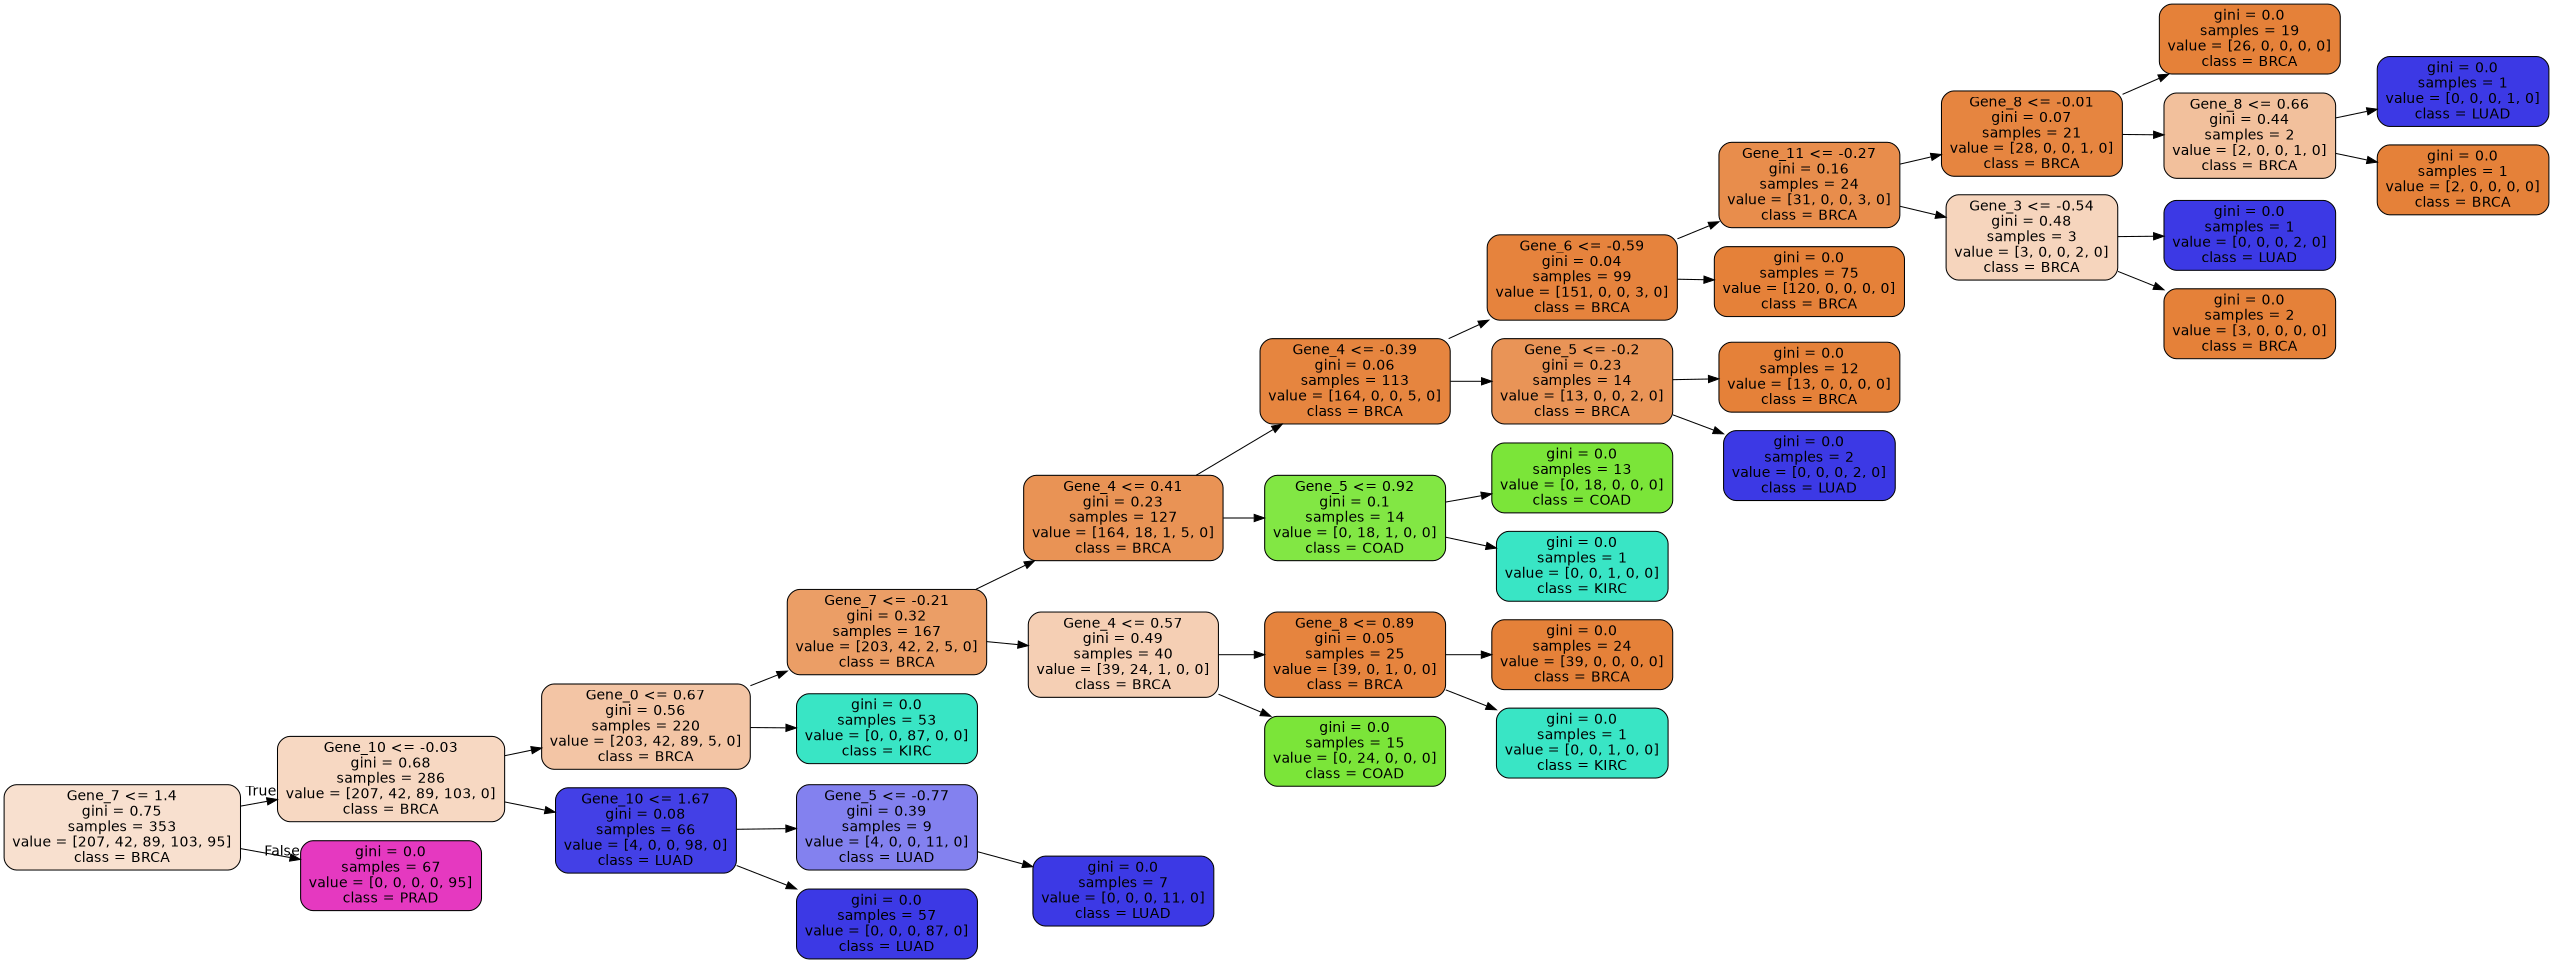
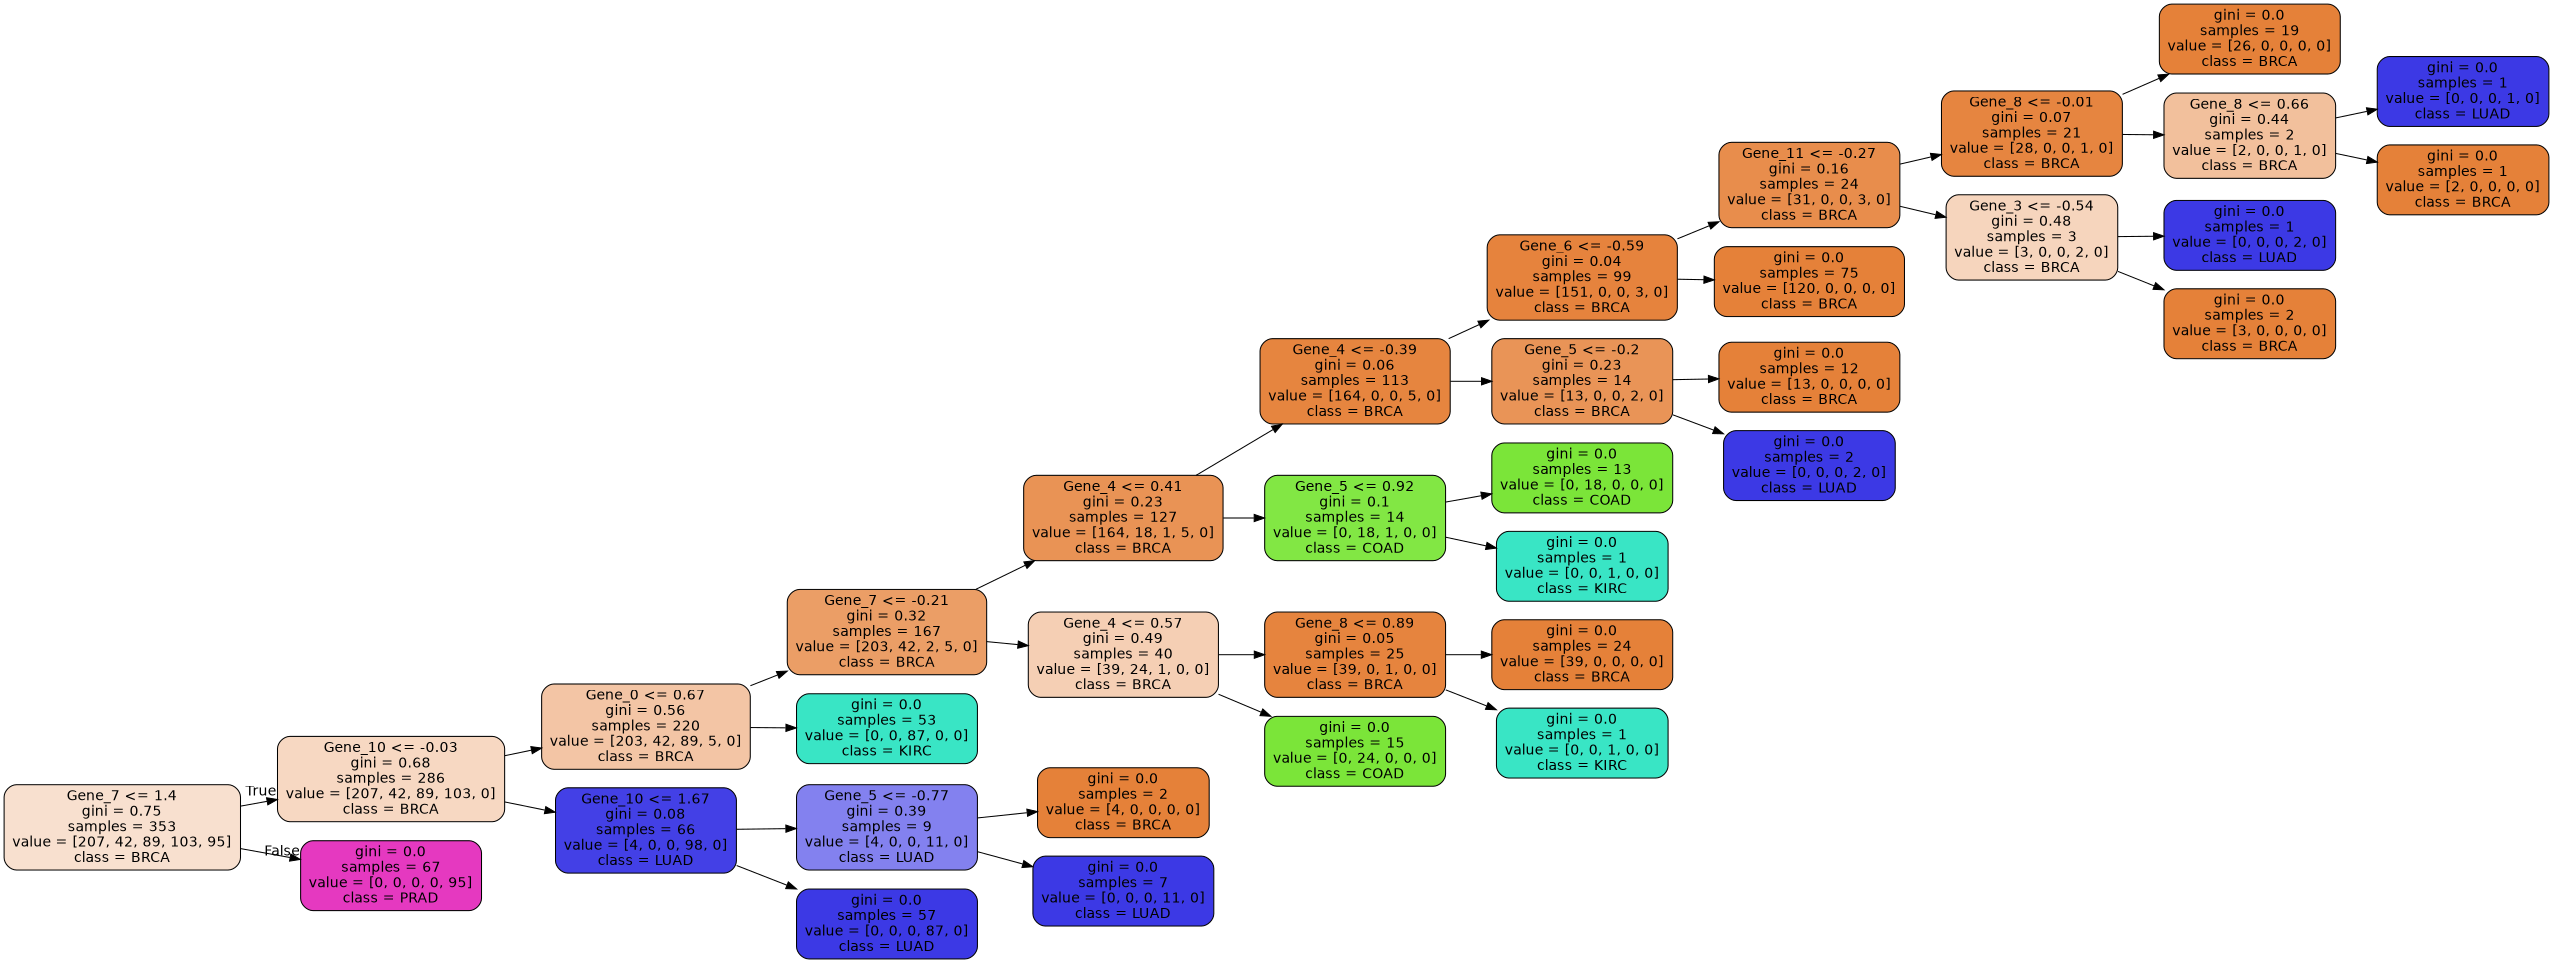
none -> (1123, 803)
